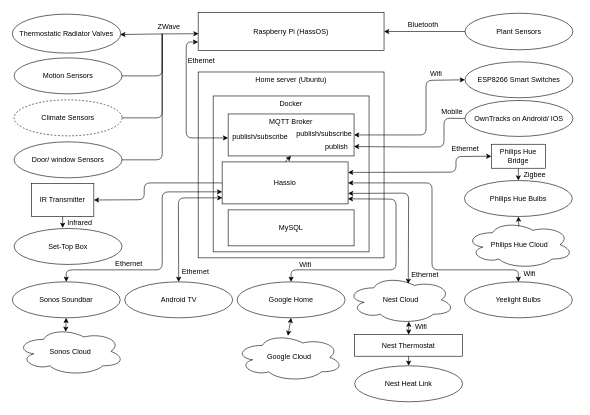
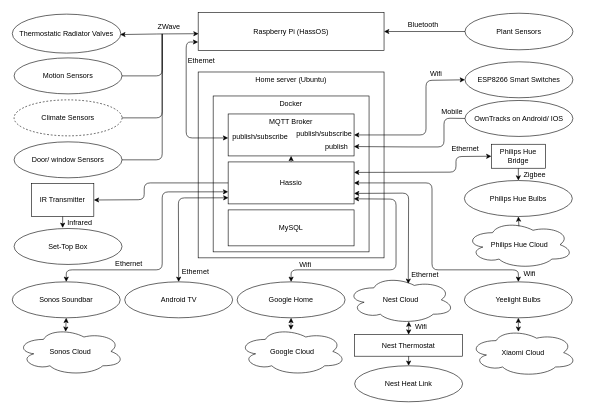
(285, 183) -> (291, 183)
none -> (519, 325)
none -> (524, 353)
(290, 357) -> (293, 351)
